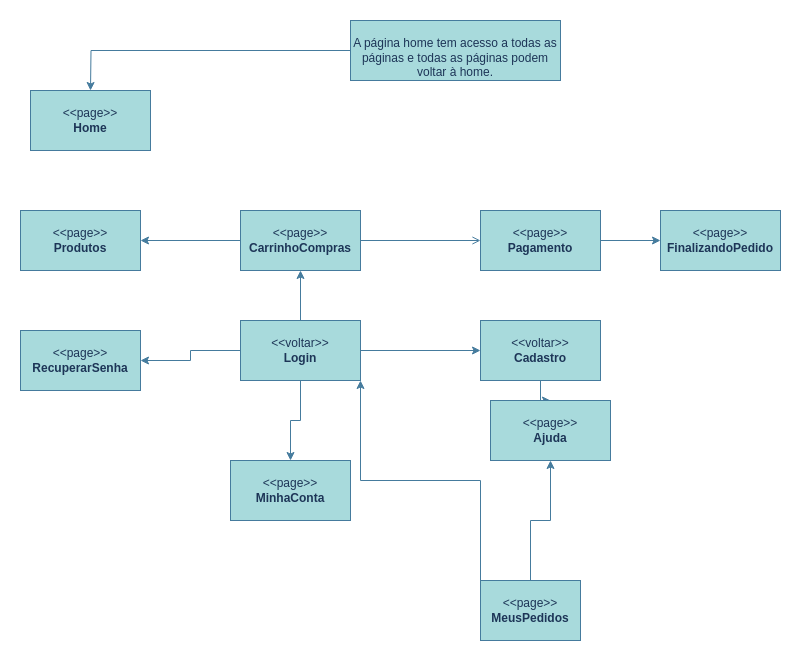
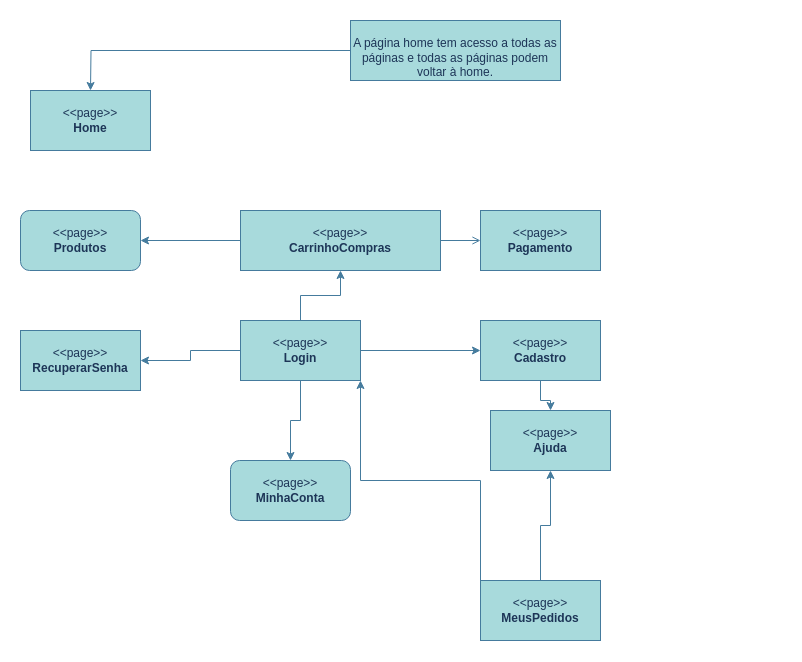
(81, 241) -> (81, 241)
(301, 241) -> (341, 241)
(627, 241) -> none
(721, 241) -> none
(301, 351) -> (301, 351)
(541, 351) -> (541, 351)
(551, 431) -> (551, 441)
(291, 491) -> (291, 491)
(531, 611) -> (541, 611)
